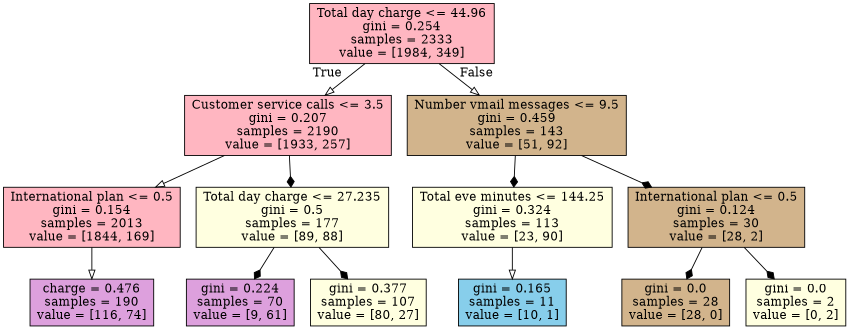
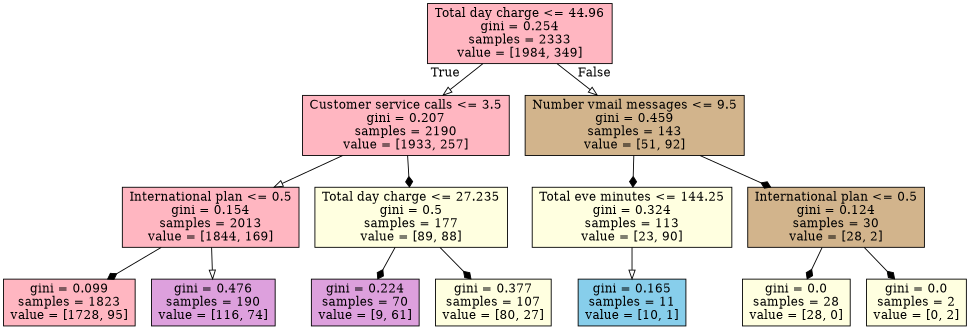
none -> (69, 303)
(92, 303) -> (213, 303)
(676, 303) -> (796, 303)
